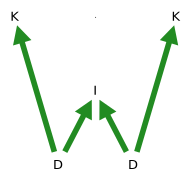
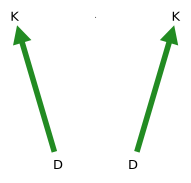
(96, 91) -> none
